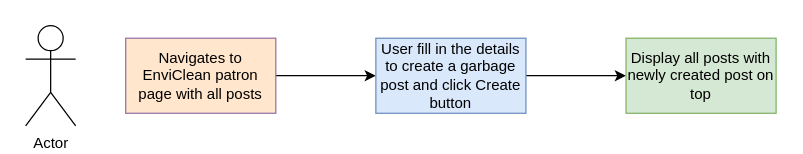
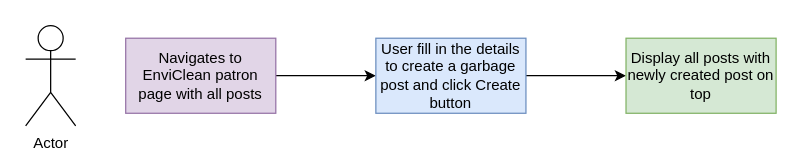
(201, 76) -> (201, 76)
